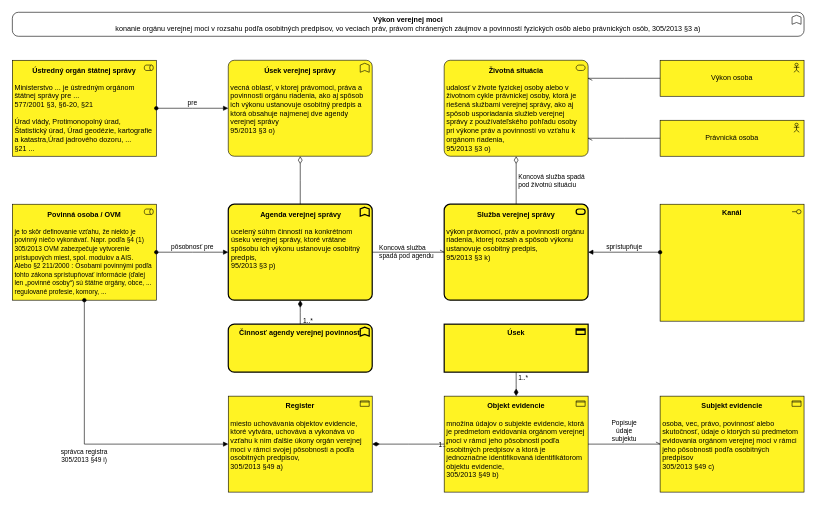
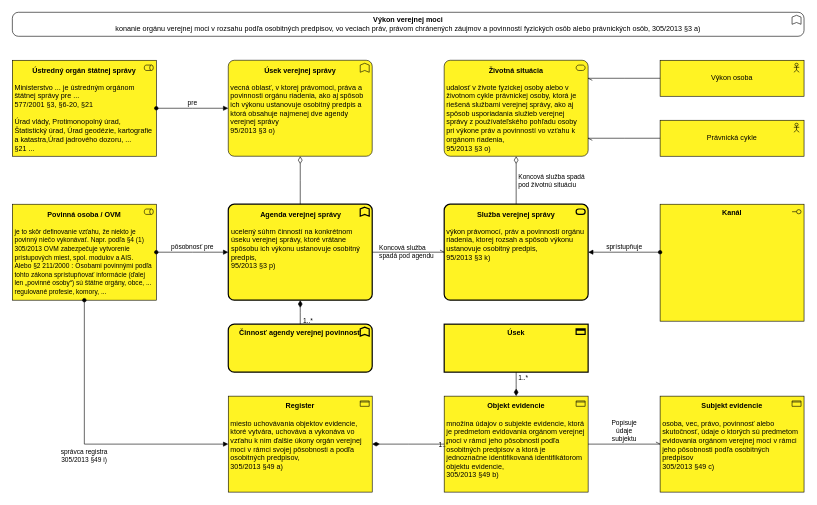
(732, 138) -> (732, 138)
